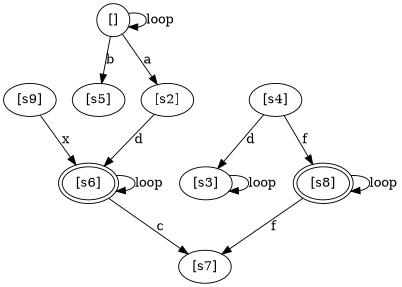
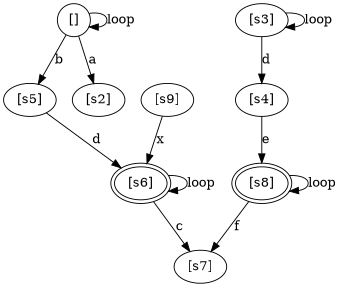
(133, 137) -> (80, 138)
(244, 138) -> (262, 55)
(305, 140) -> (266, 140)
